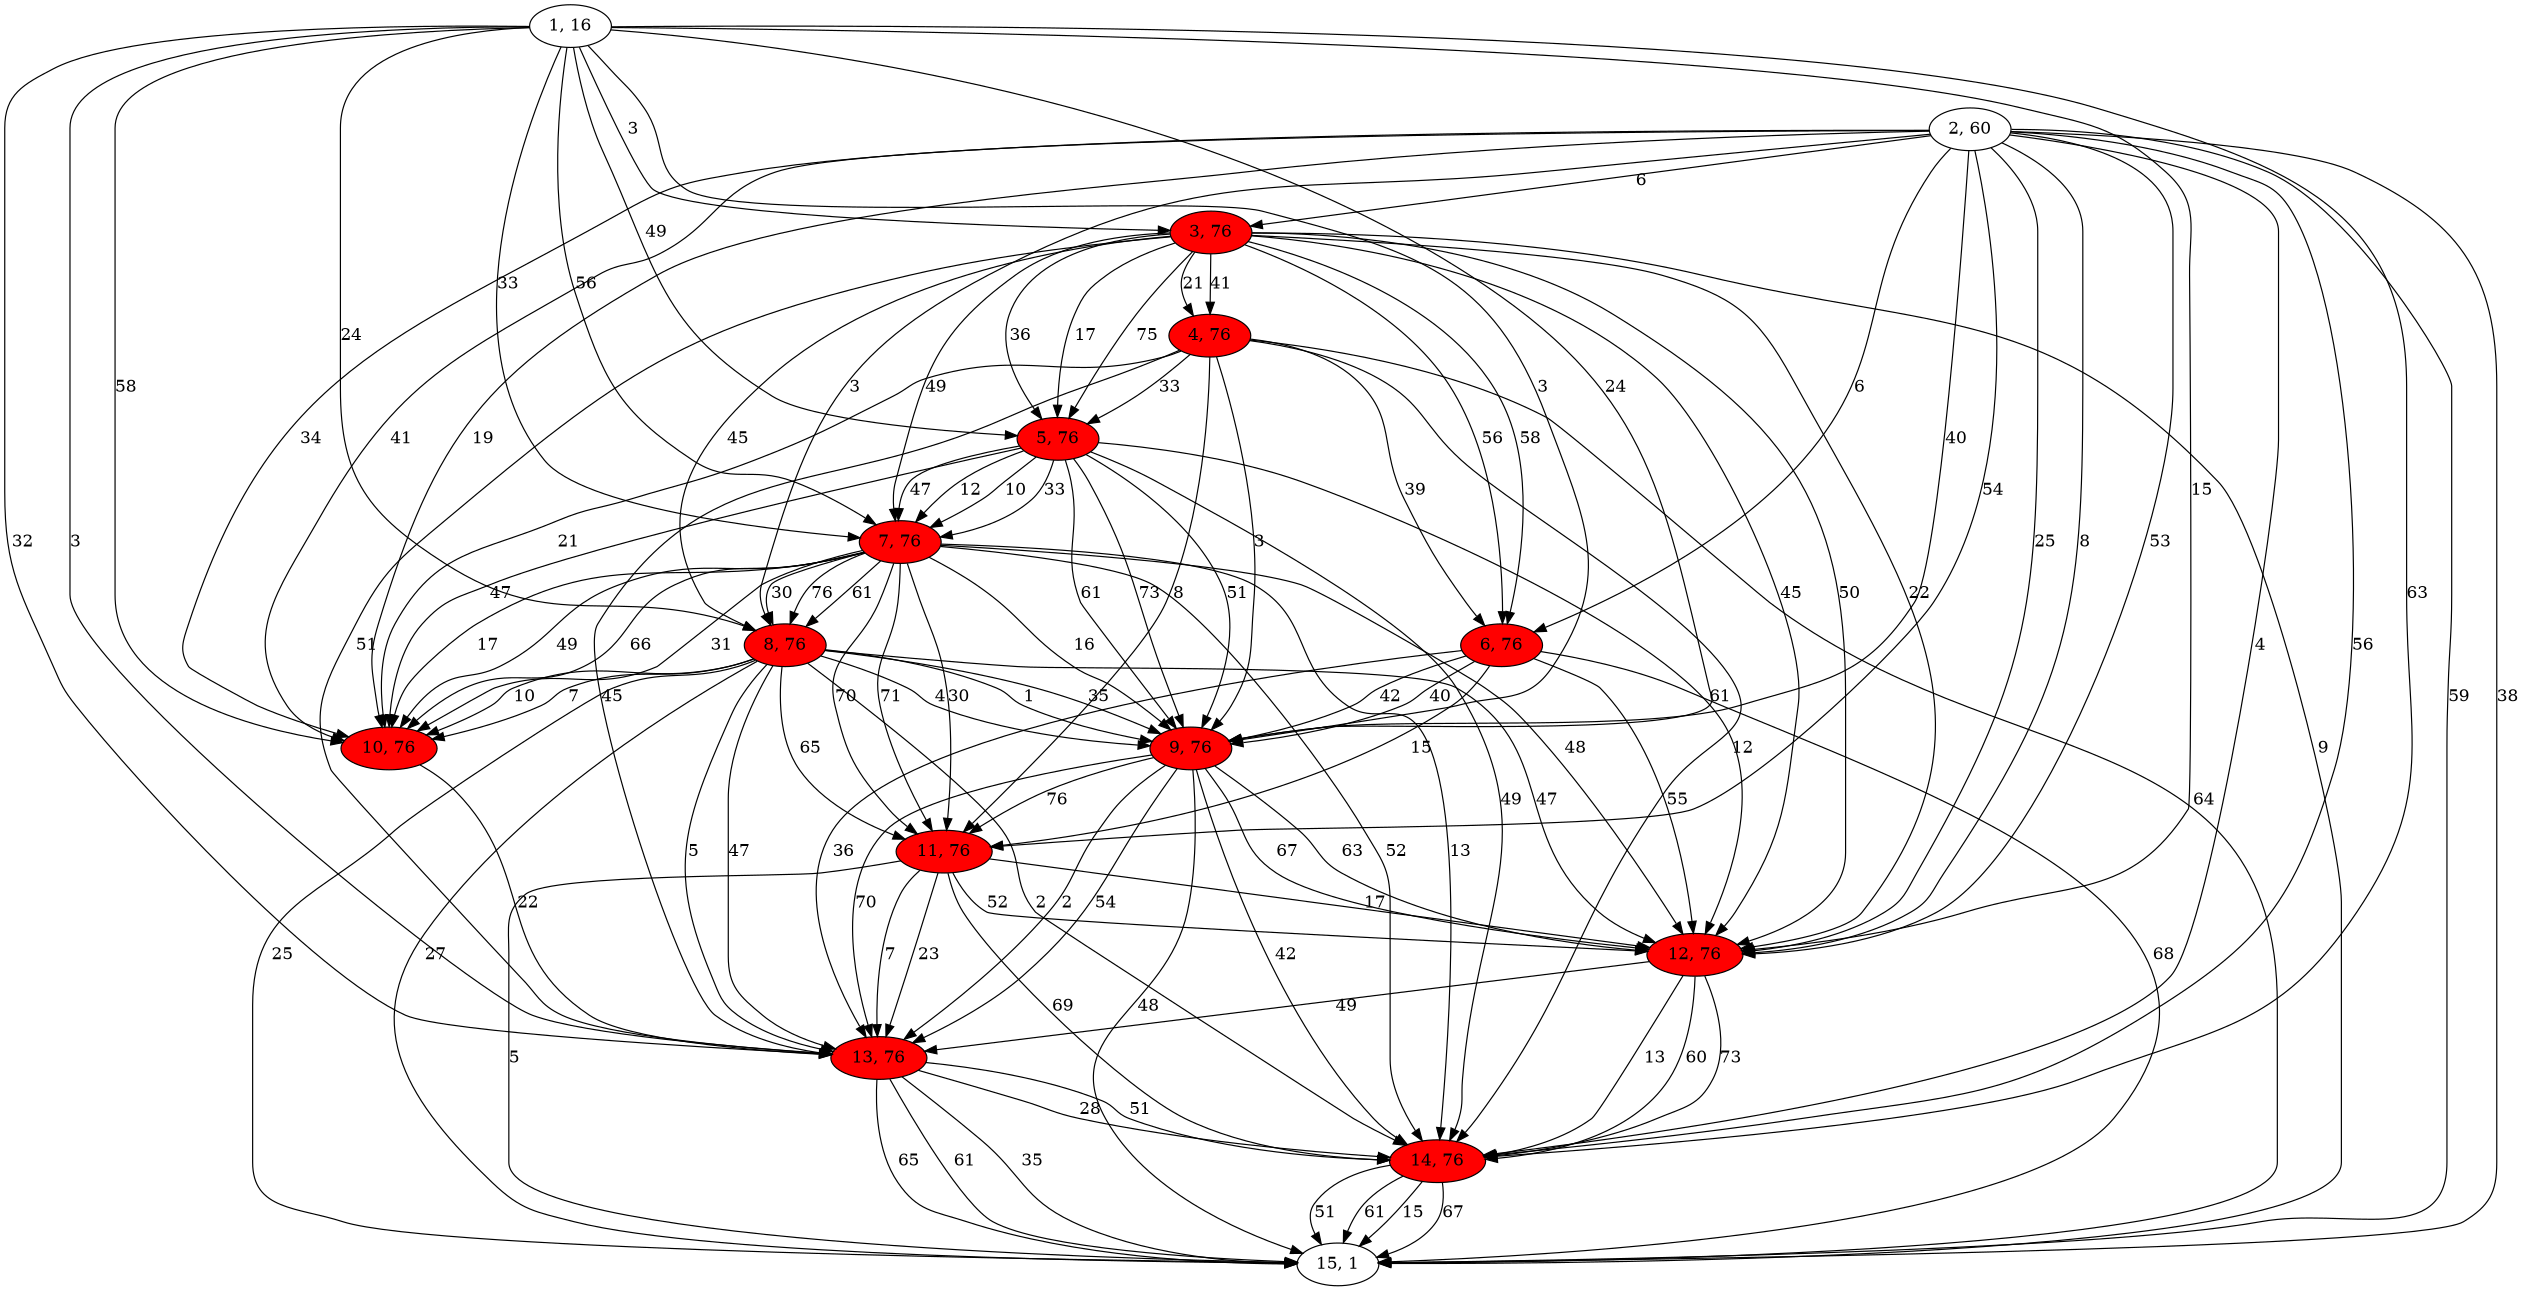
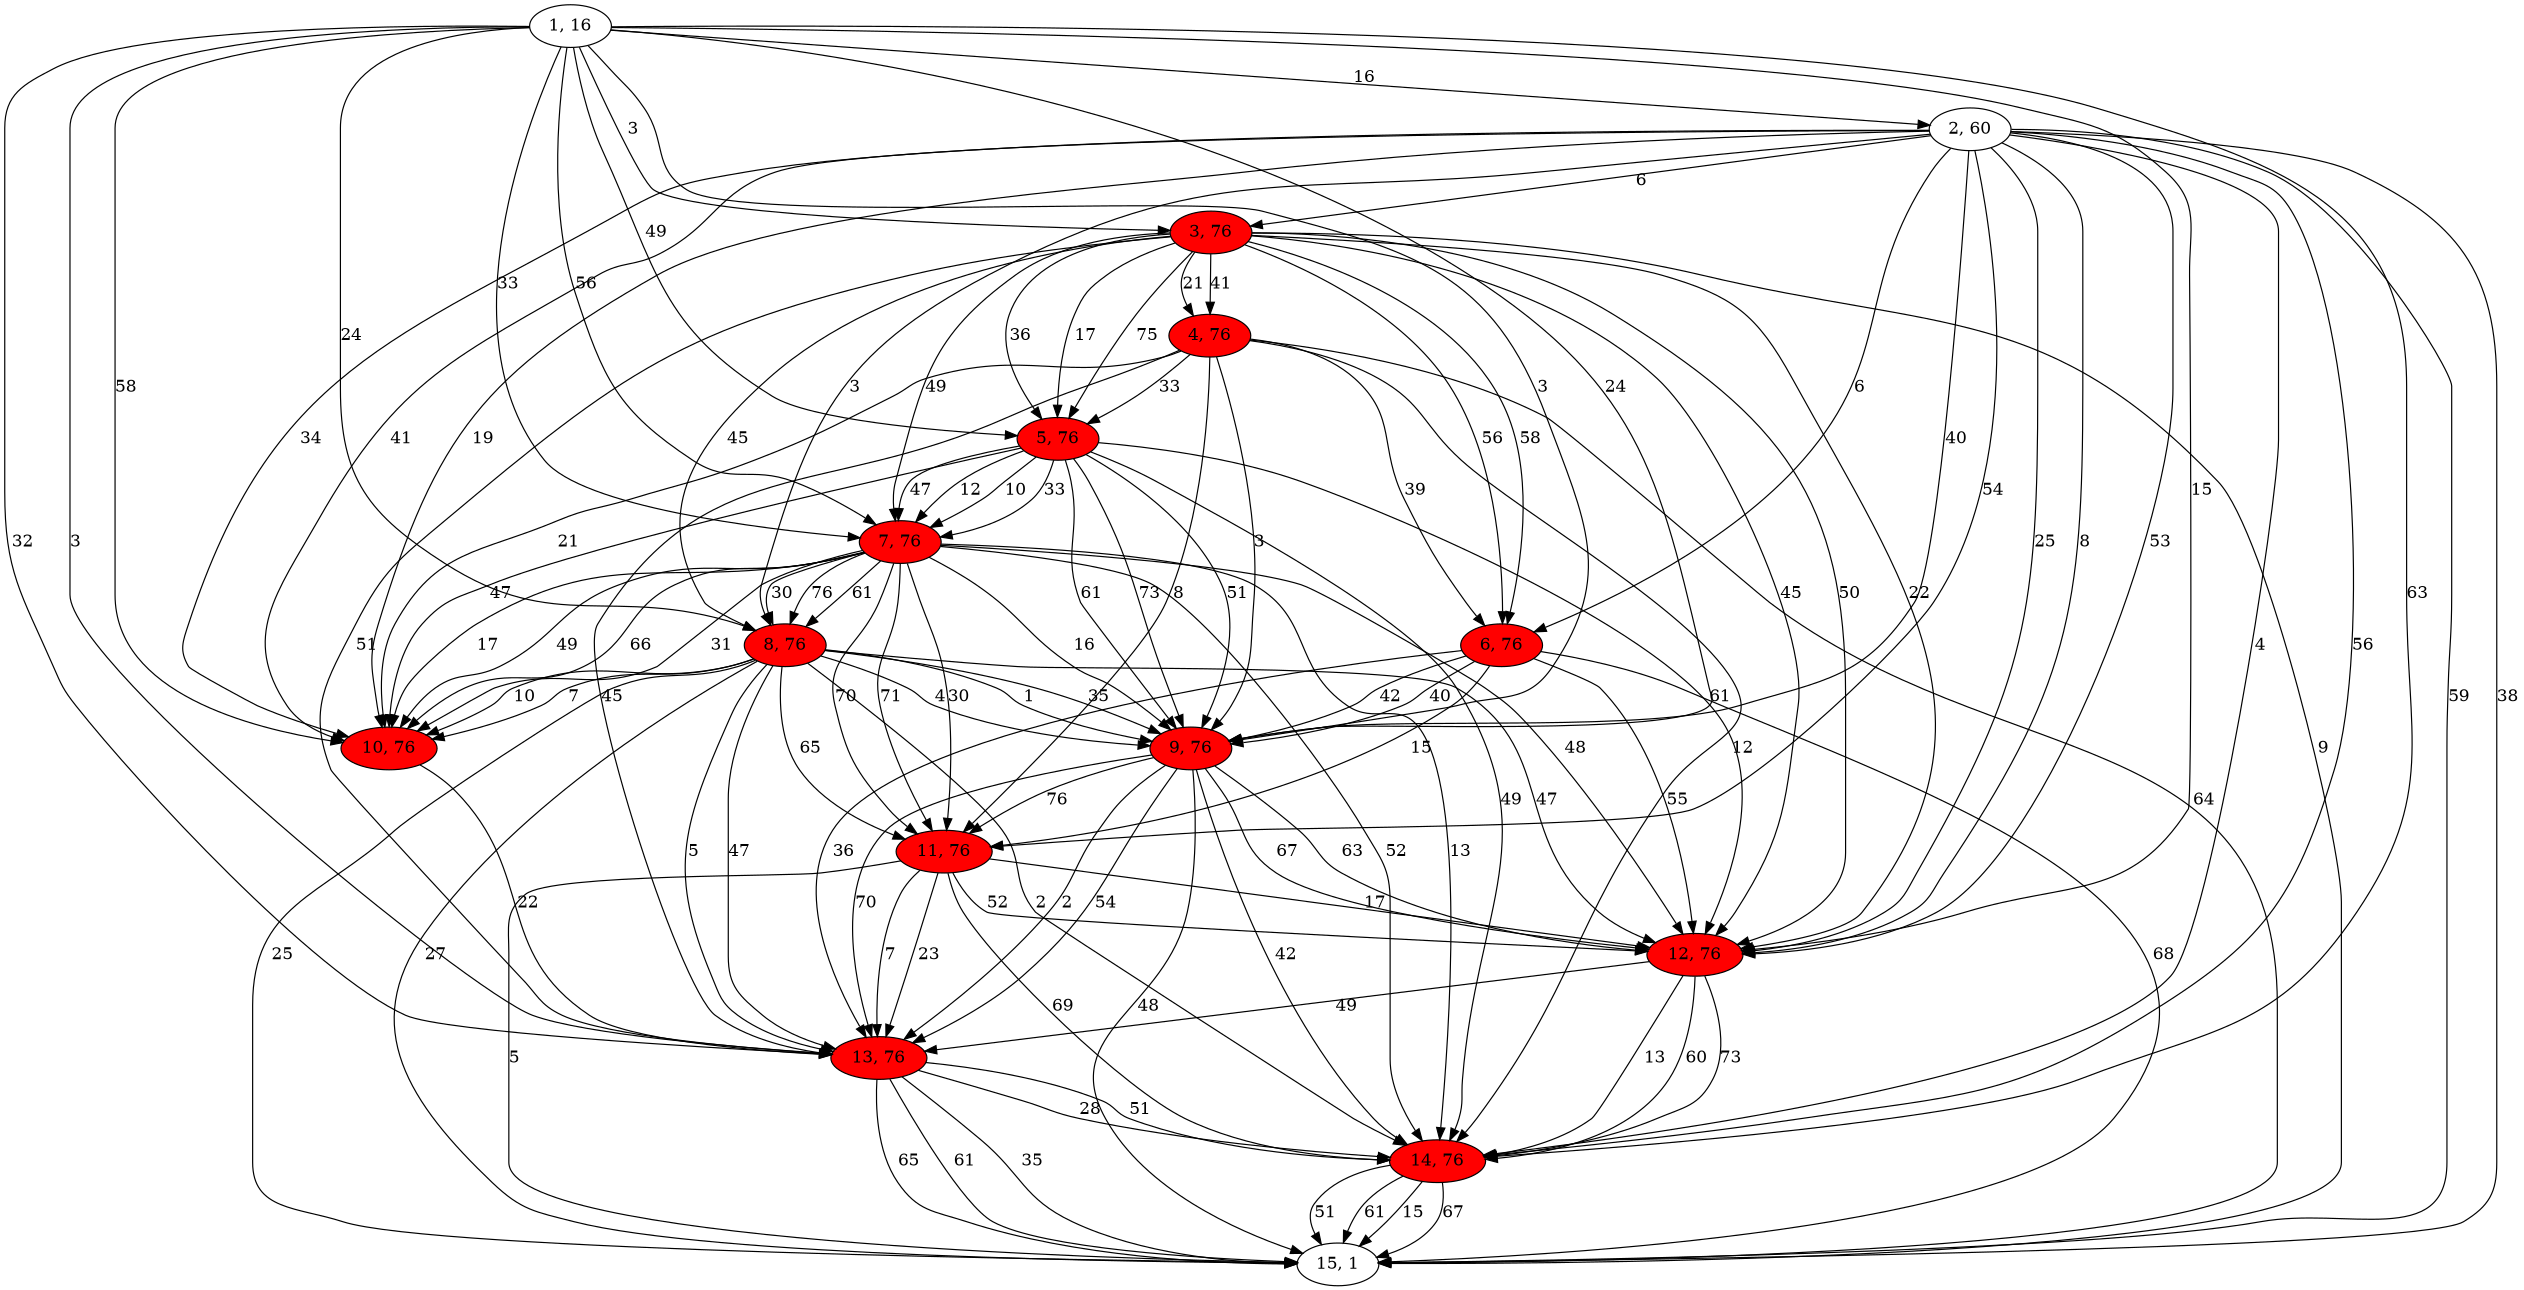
none -> (1264, 77)
